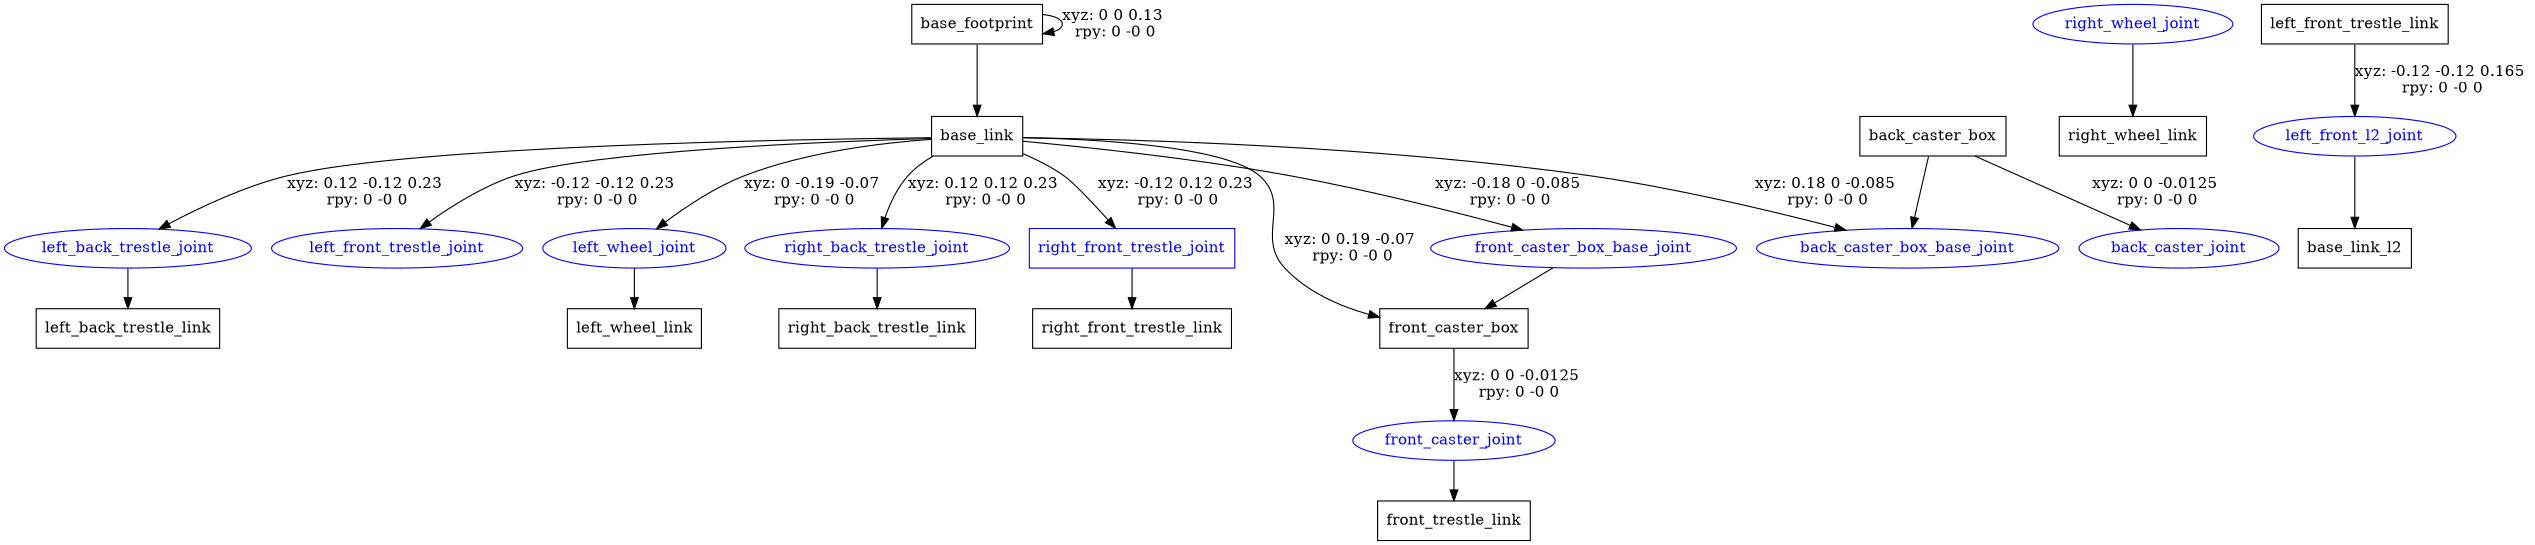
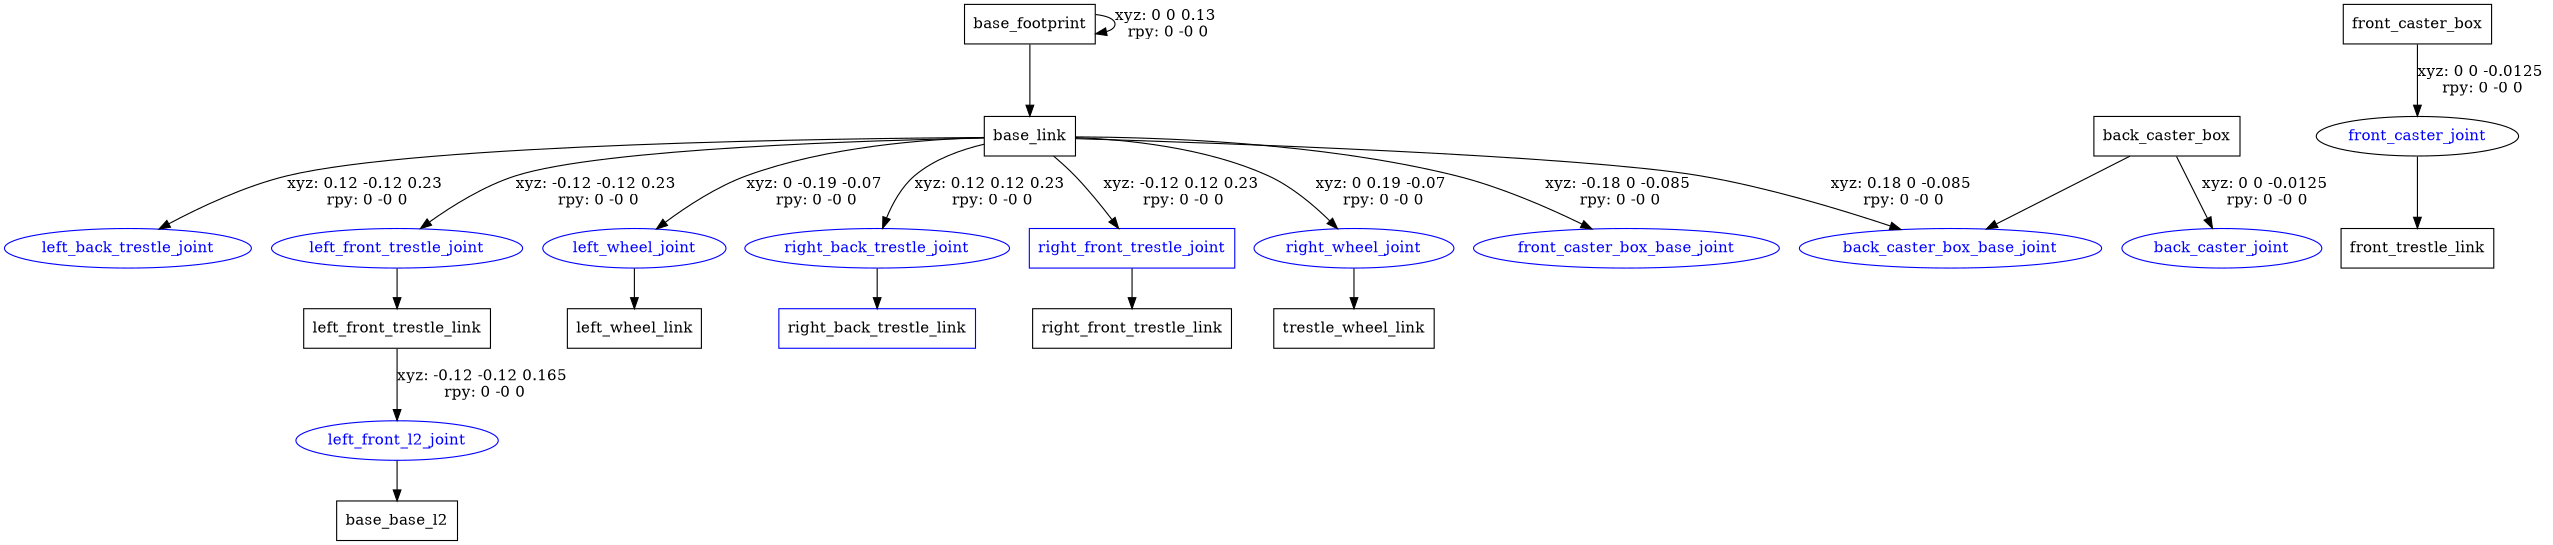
(2133, 136) -> (1354, 328)
(1208, 155) -> (1211, 156)
(2355, 248) -> (397, 521)
none -> (397, 283)
(1524, 285) -> none
(128, 328) -> none
(877, 328) -> (877, 328)
(1454, 441) -> (2417, 136)
